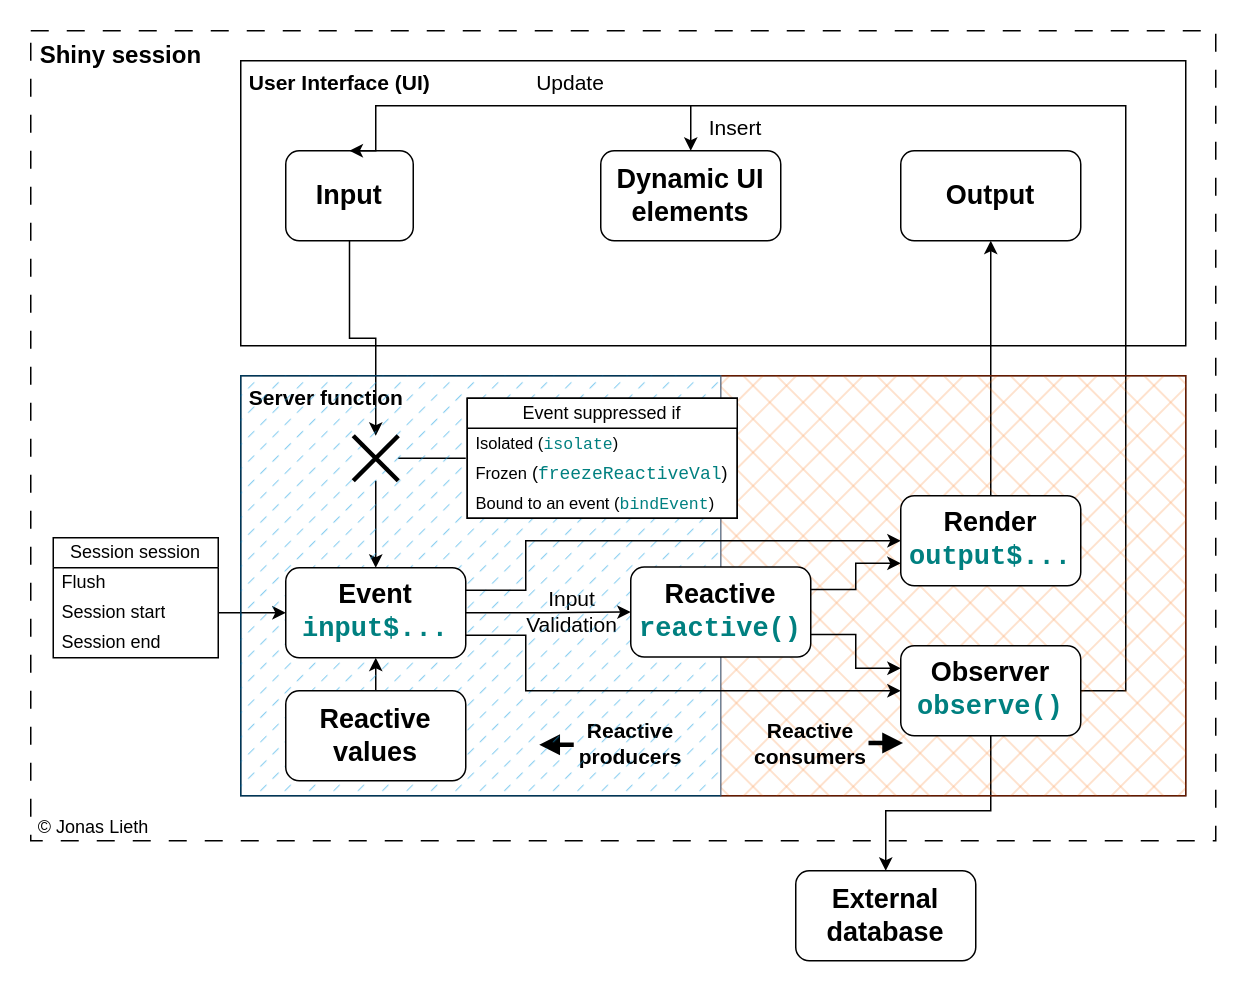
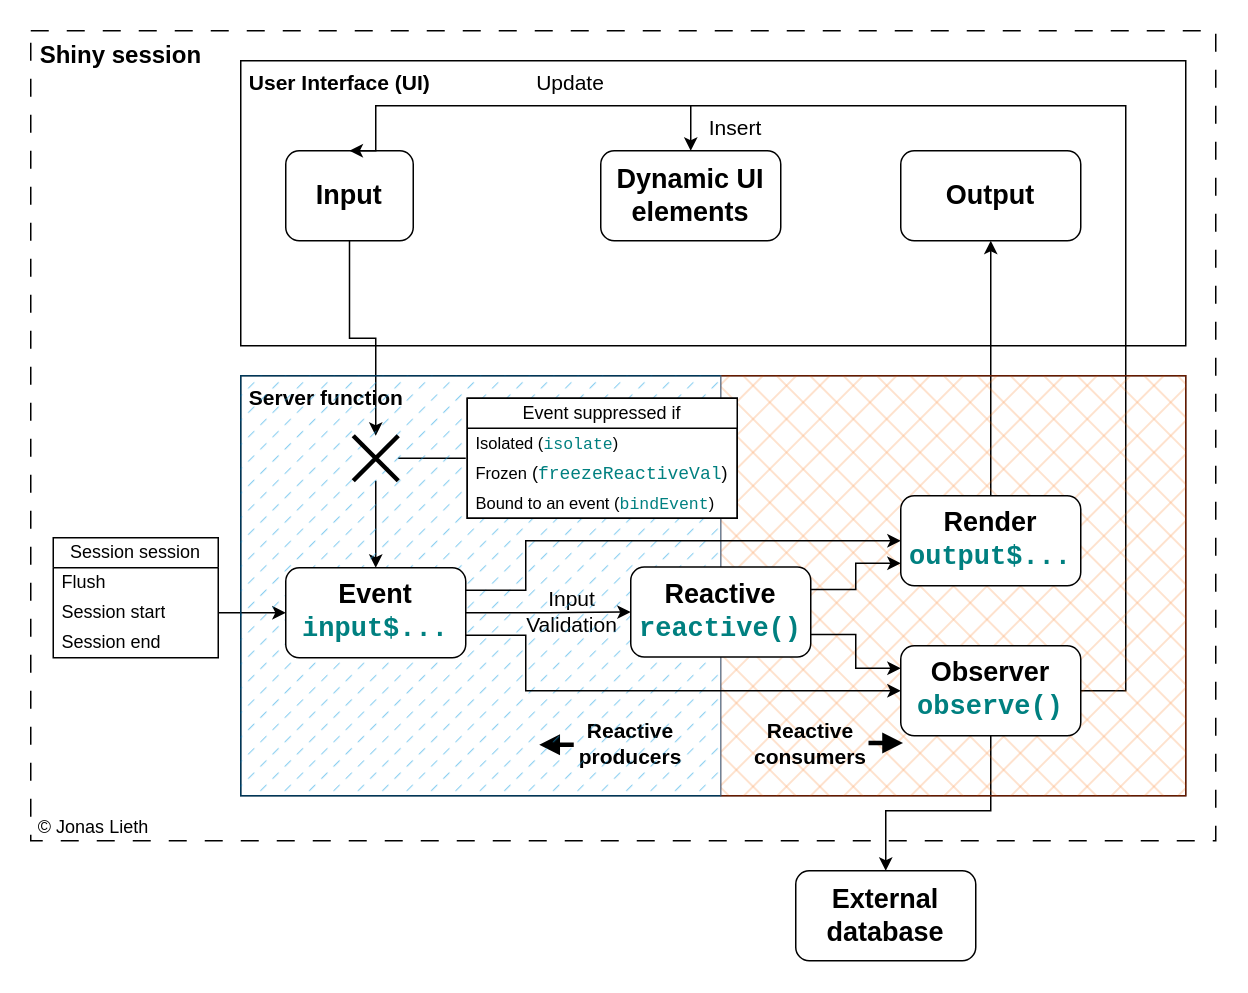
(376, 680) -> none
(376, 736) -> none
